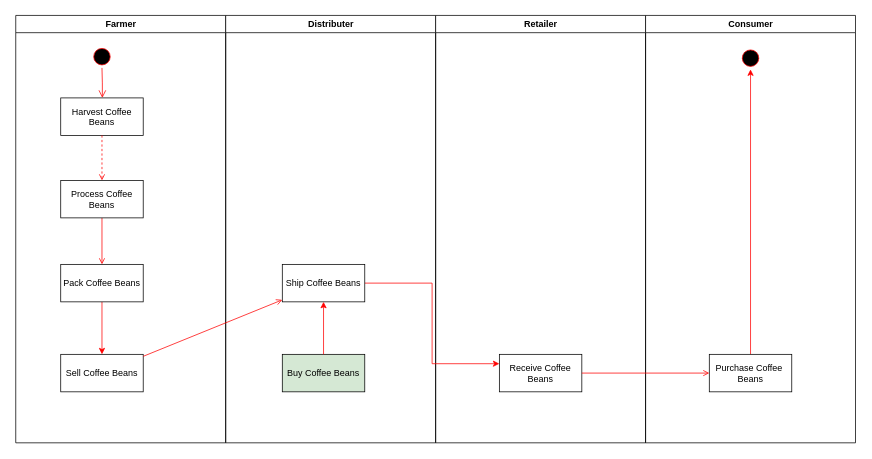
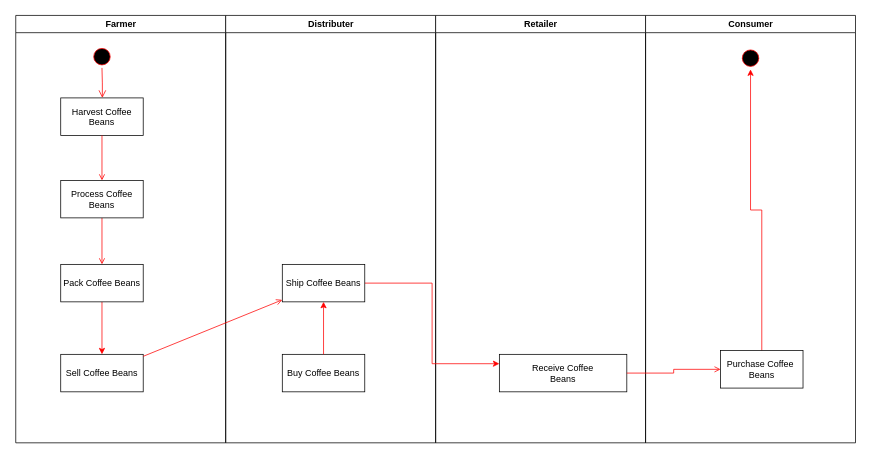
(102, 157) -> (102, 157)
(324, 373) -> (324, 373)
(541, 373) -> (563, 373)
(751, 373) -> (762, 369)
